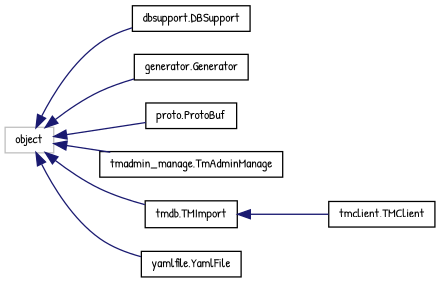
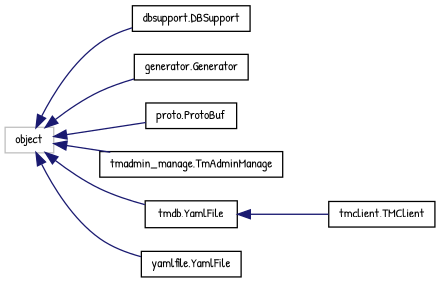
(191, 214) -> (191, 214)
